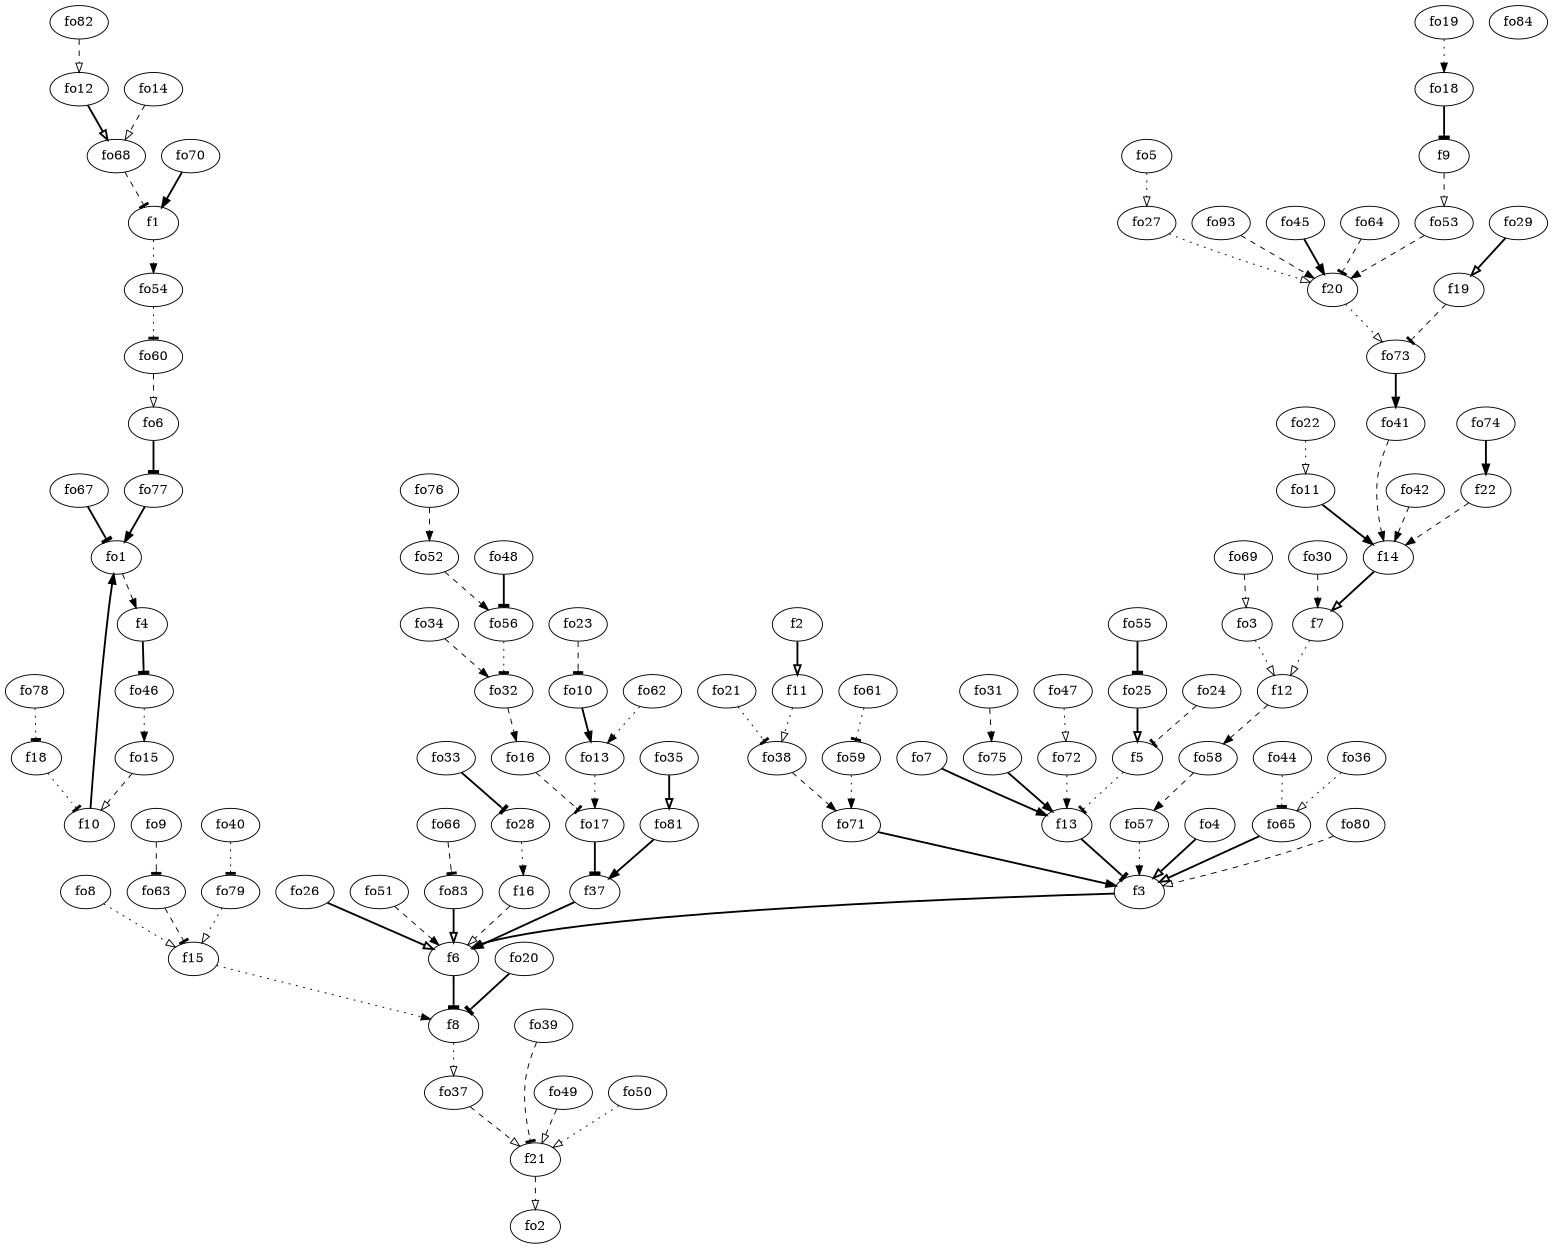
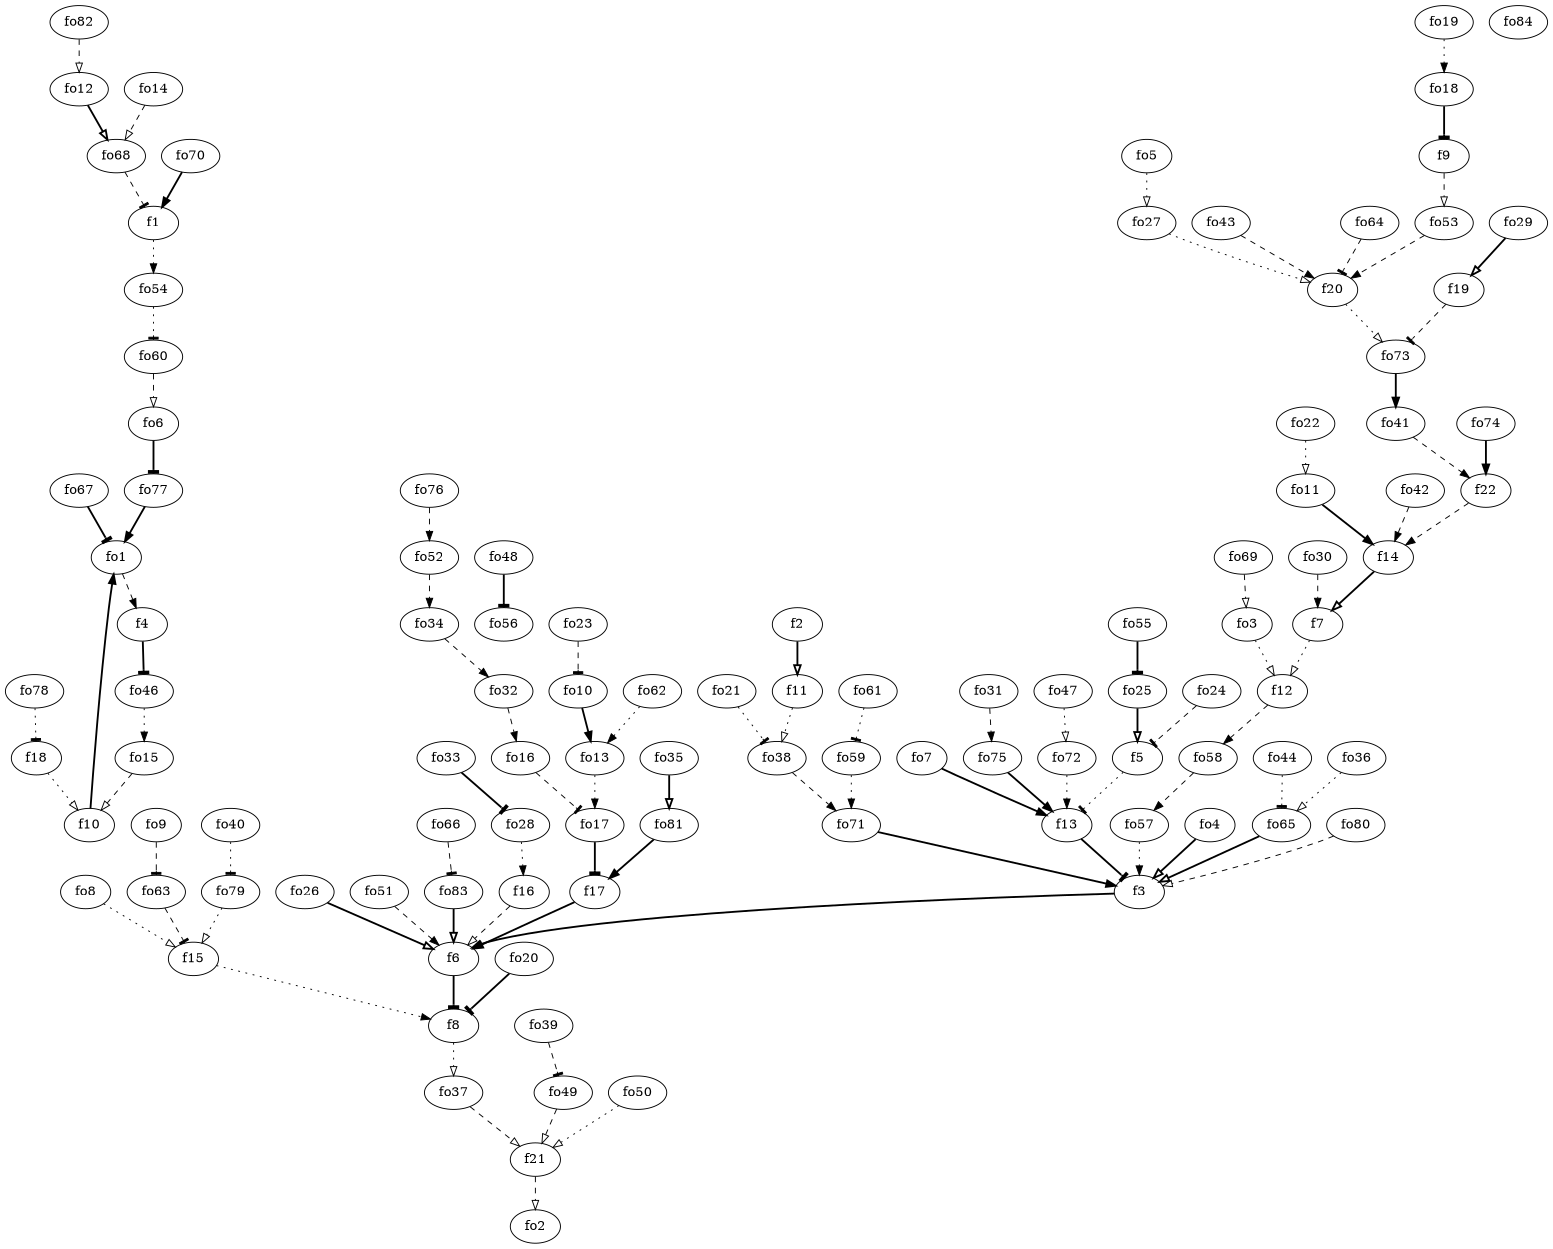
(1221, 223) -> (1221, 223)
(1295, 223) -> none
(1377, 485) -> (1438, 455)
(463, 588) -> (429, 586)
(504, 656) -> none
(60, 788) -> (60, 788)
(595, 892) -> (595, 892)
(525, 1090) -> (553, 1057)
